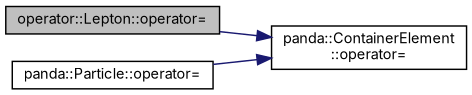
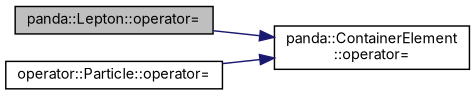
(113, 20) -> (114, 20)
(113, 75) -> (114, 75)
